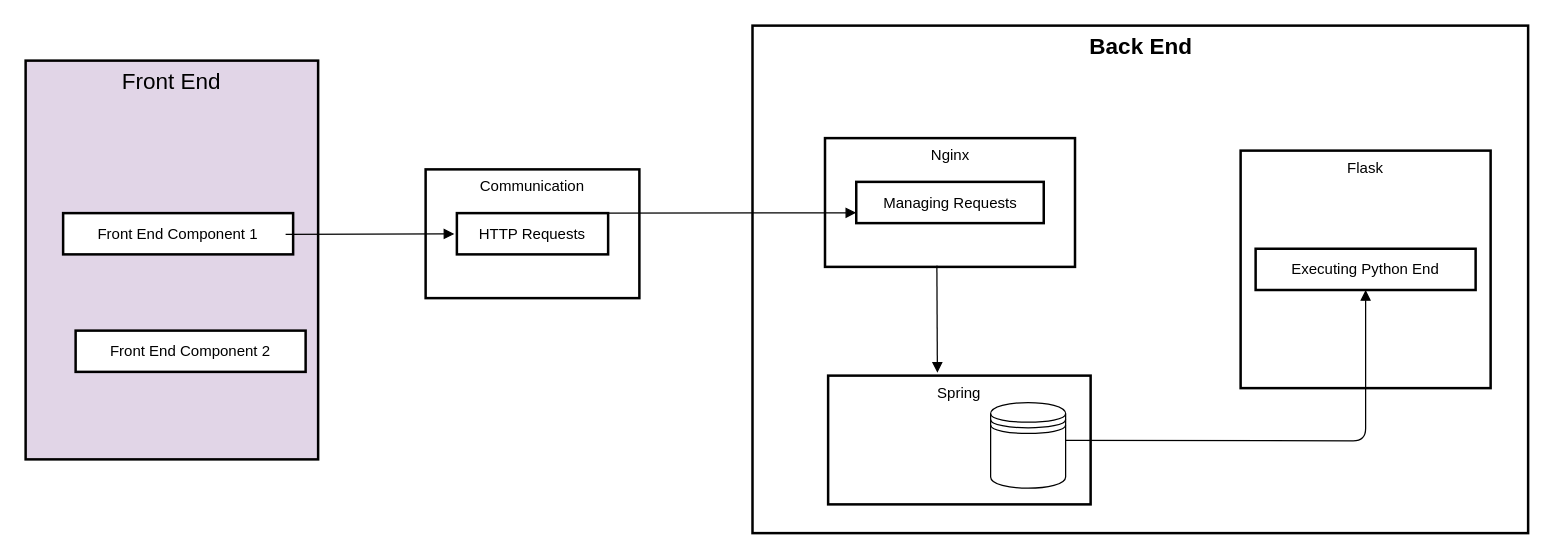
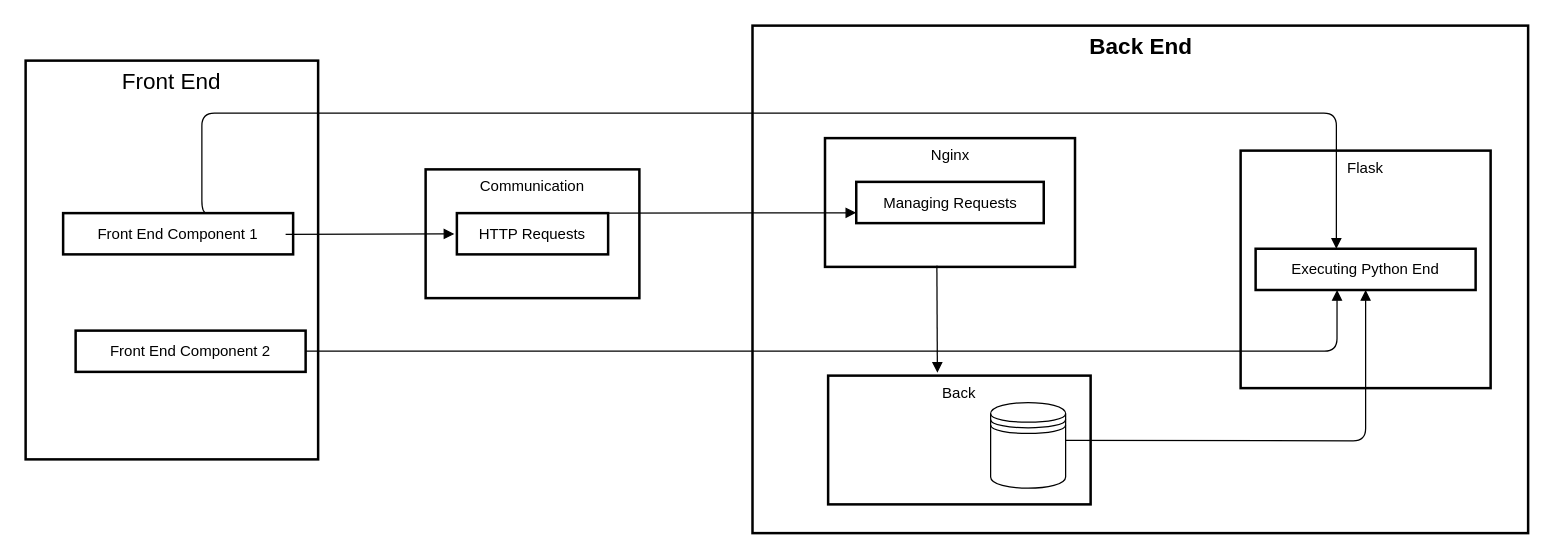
none -> (782, 113)
(172, 260) -> (172, 260)
none -> (841, 351)
(959, 393) -> (959, 393)
